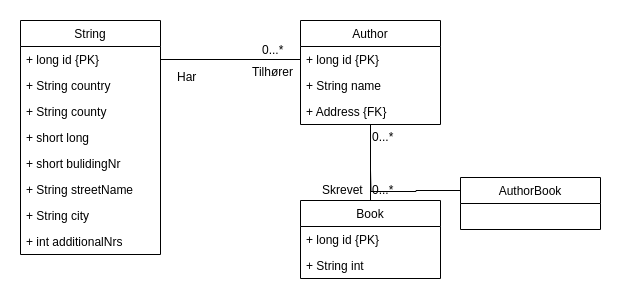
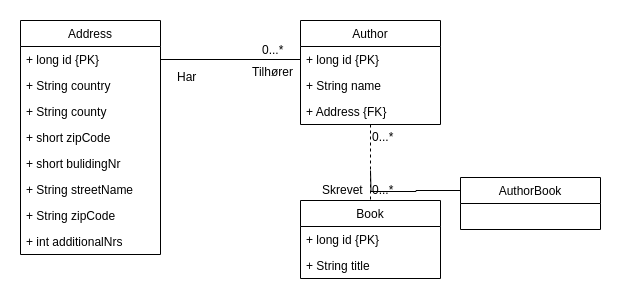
(90, 34) -> (90, 34)
(62, 138) -> (72, 138)
(371, 147) -> (371, 147)
(63, 216) -> (74, 216)
(340, 266) -> (345, 266)
